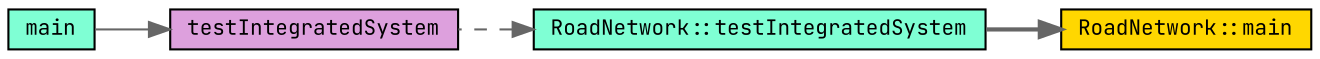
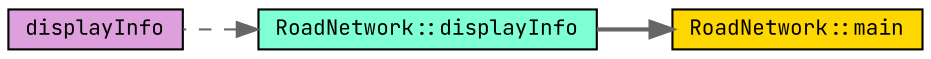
(51, 29) -> none
(314, 29) -> (96, 29)
(760, 29) -> (428, 29)
